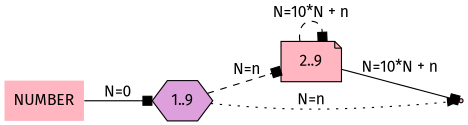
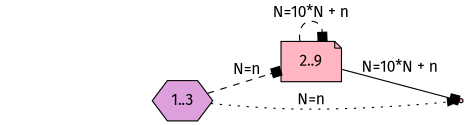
(44, 101) -> none
(182, 101) -> (182, 101)
